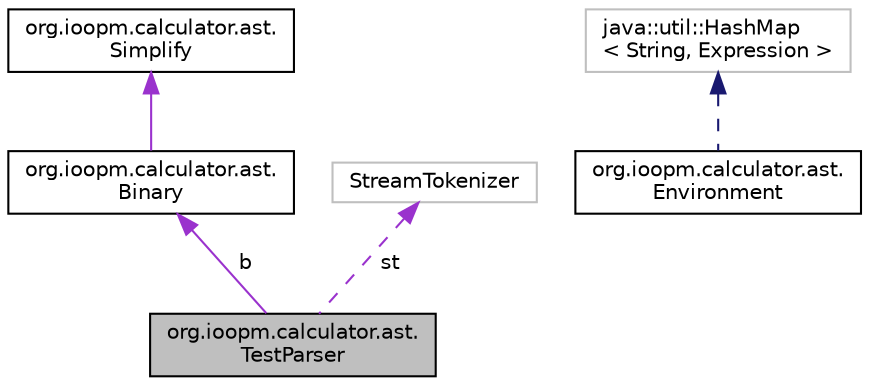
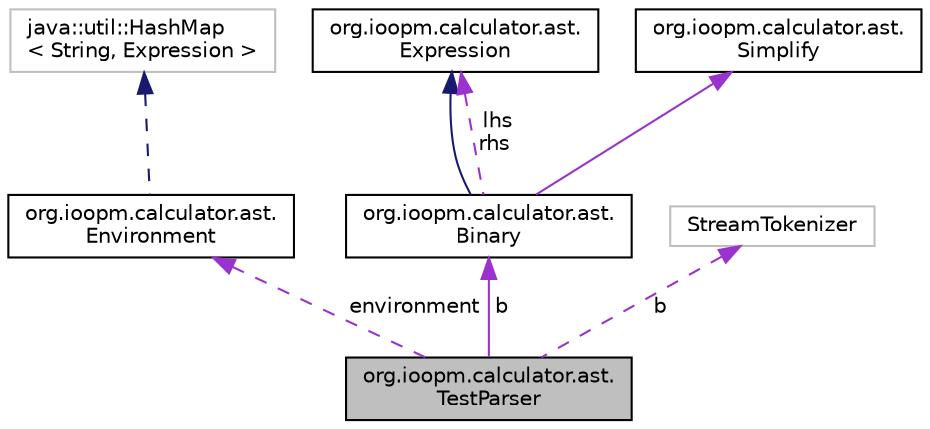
none -> (456, 41)
(388, 264) -> (658, 307)
none -> (329, 312)
